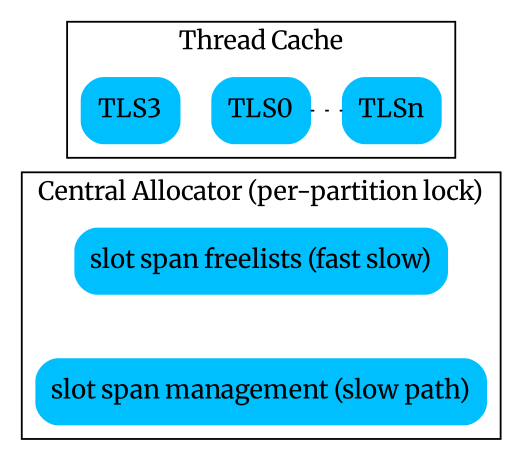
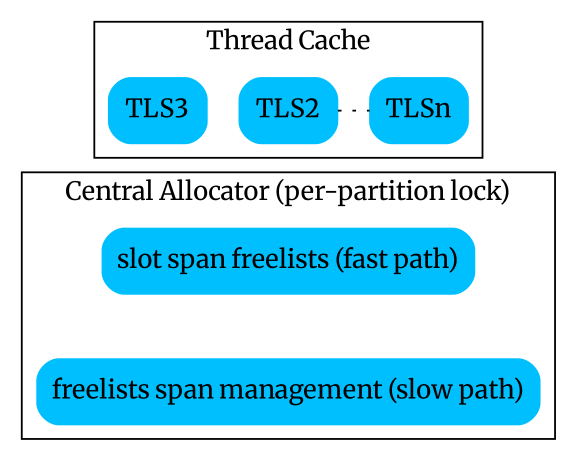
(261, 111) -> (288, 111)
(261, 261) -> (288, 261)
(261, 392) -> (288, 392)
